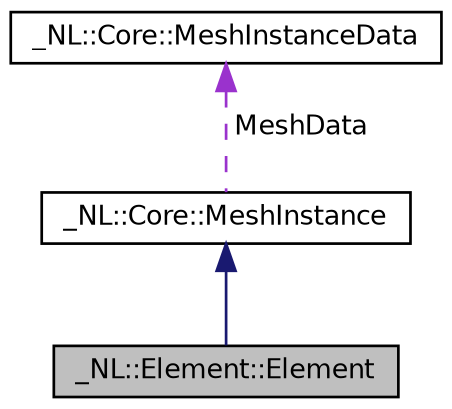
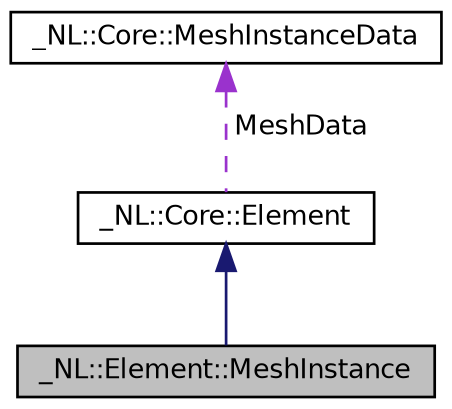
(226, 218) -> (226, 218)
(226, 371) -> (226, 371)
